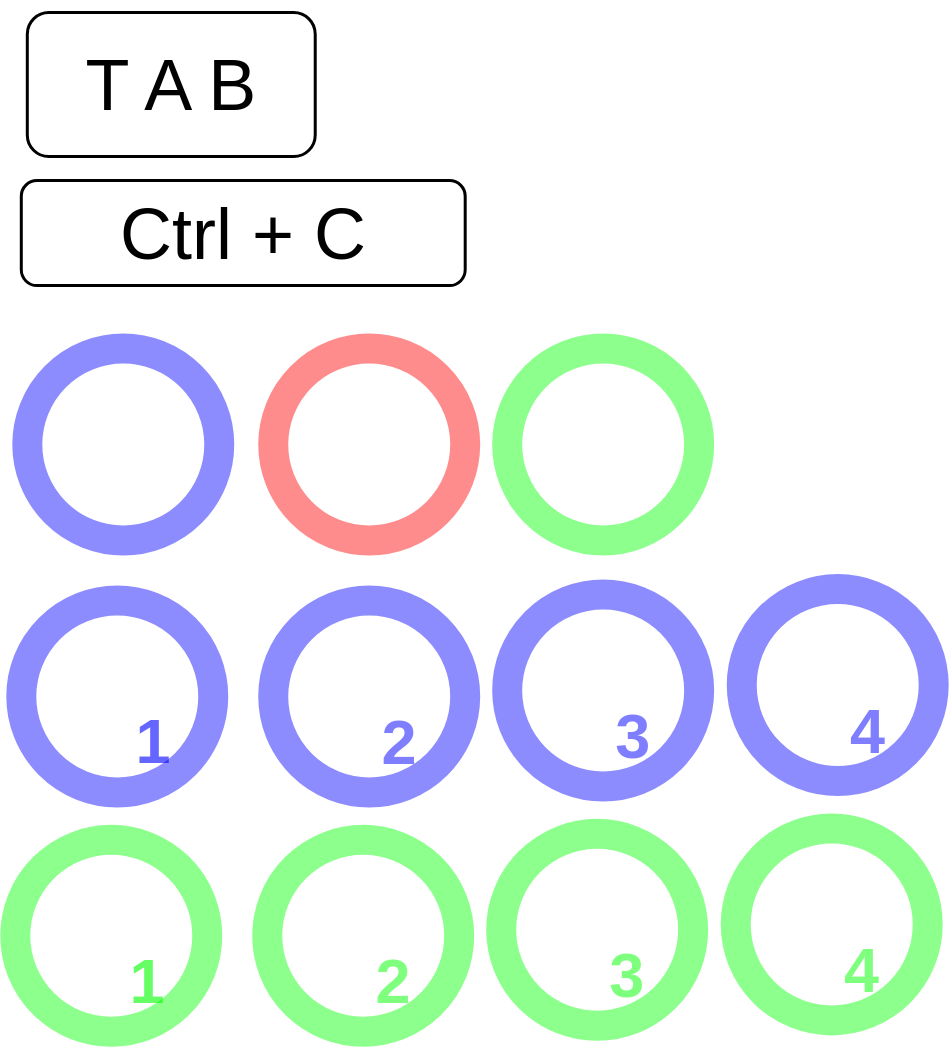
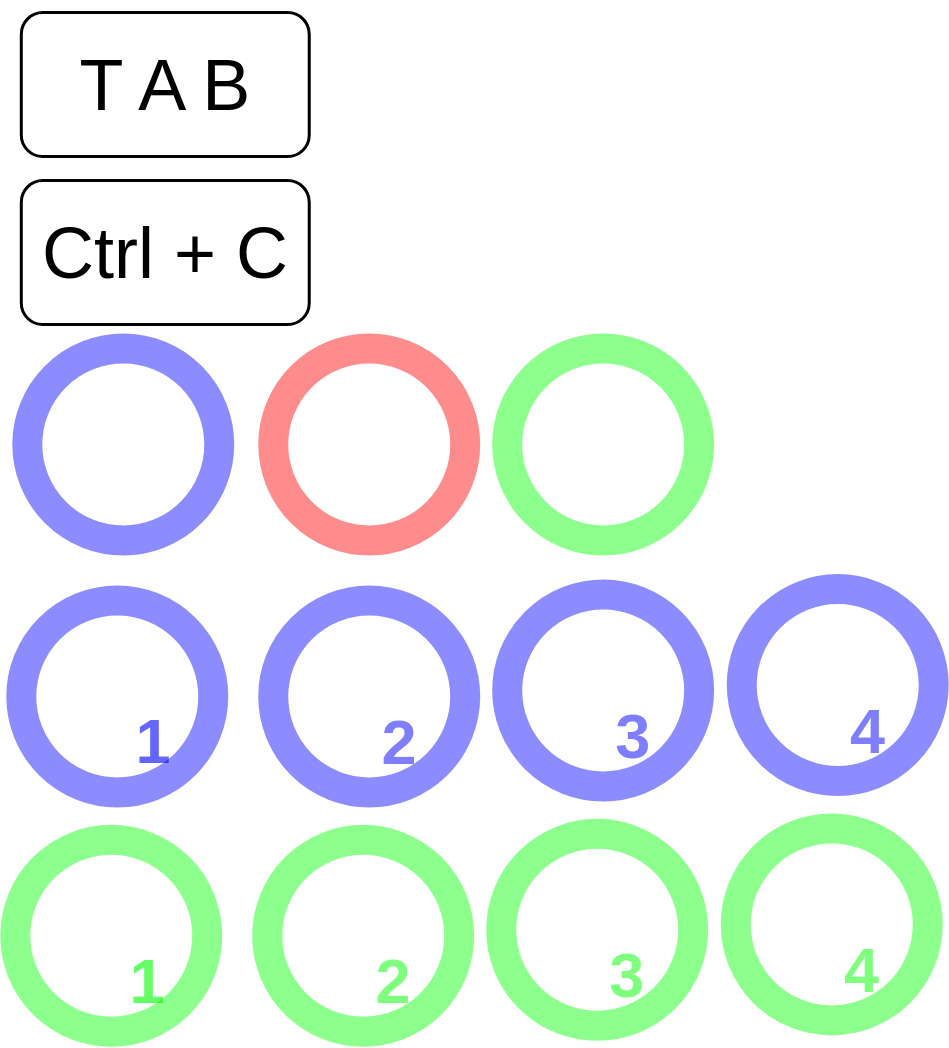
(171, 84) -> (165, 84)
(243, 233) -> (165, 252)
